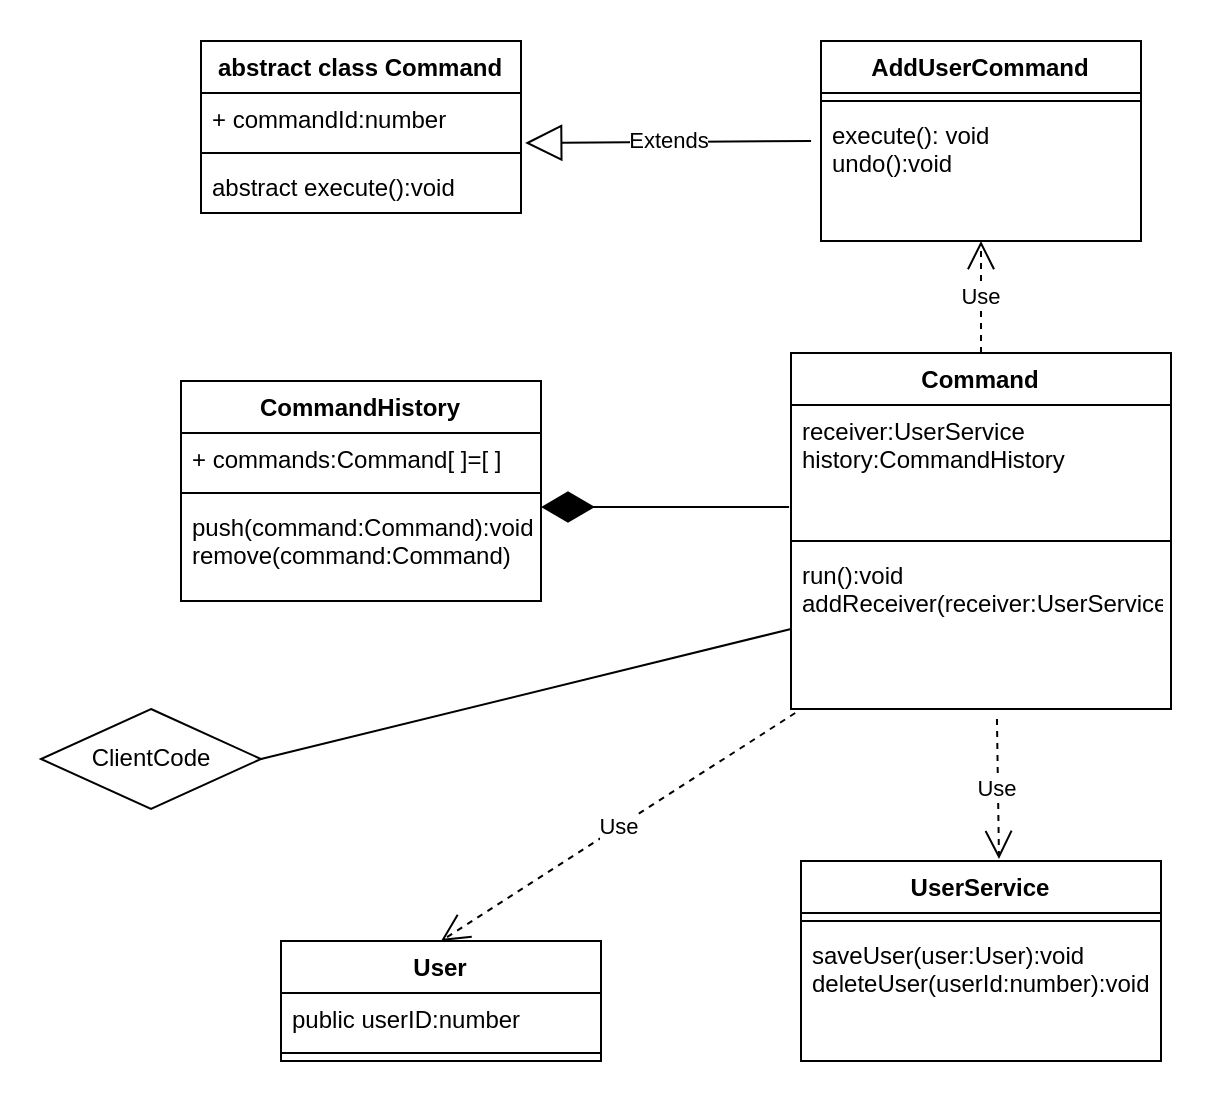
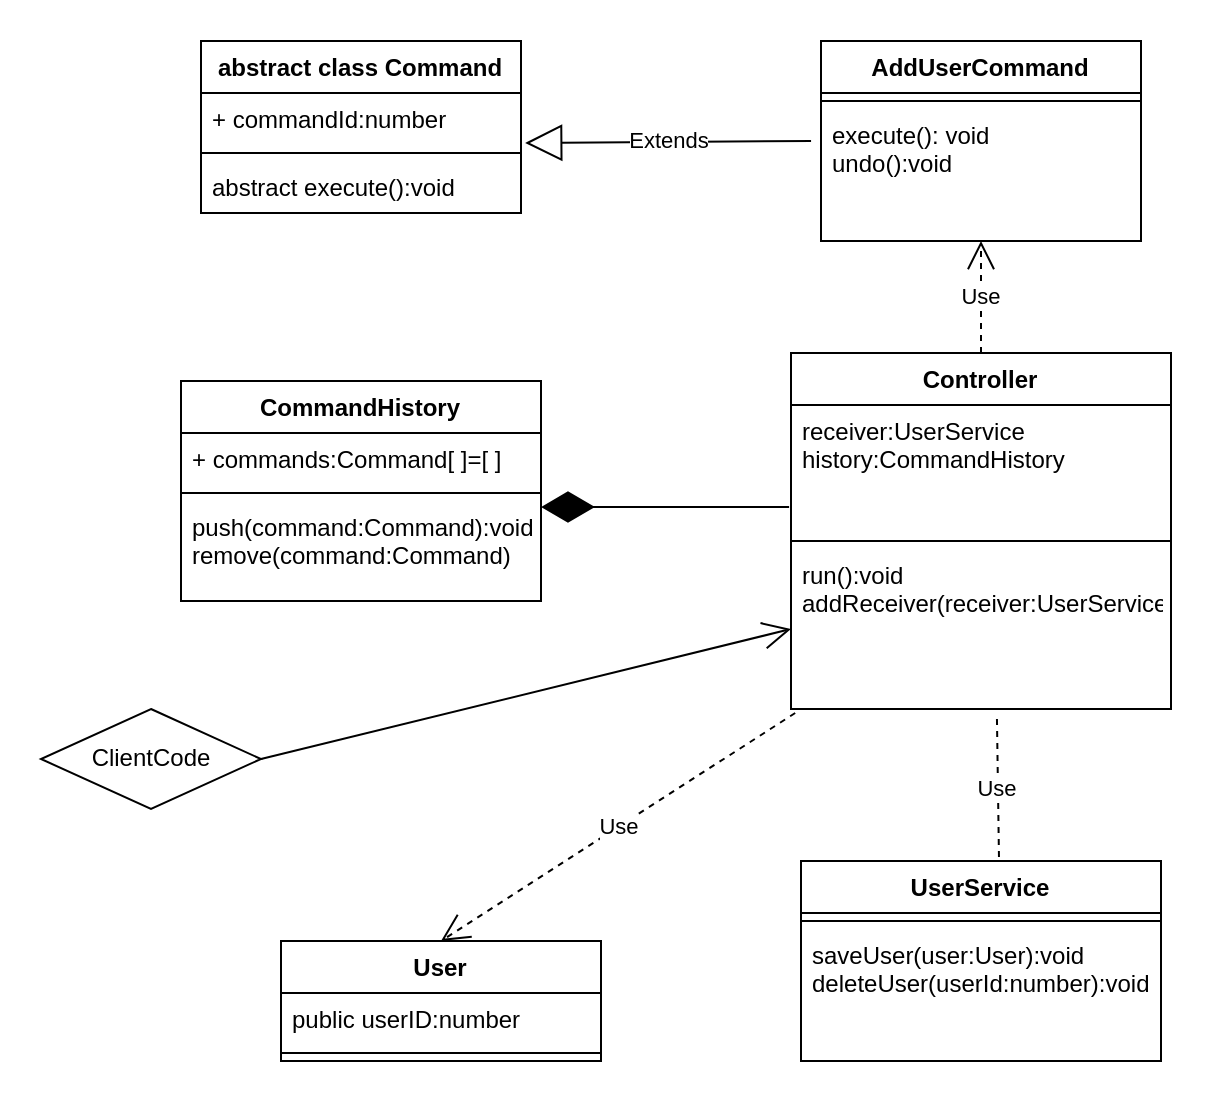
(980, 380) -> (980, 380)
(783, 631) -> (783, 631)
(999, 851) -> (999, 853)
